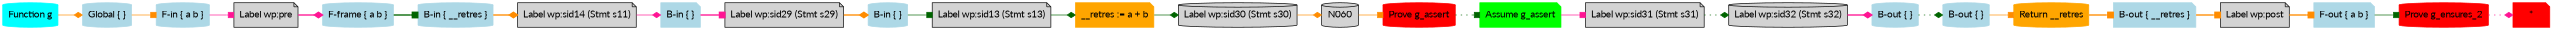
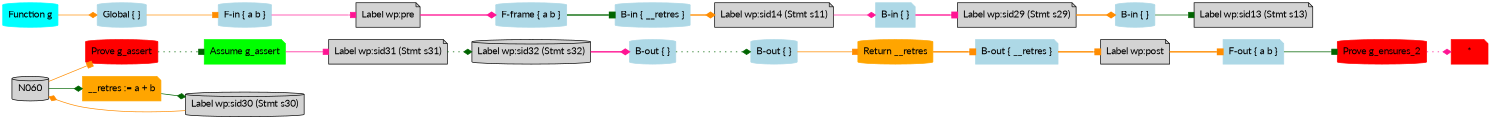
(1059, 15) -> (61, 89)
